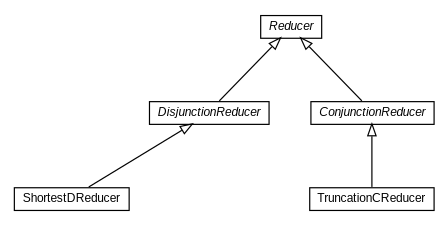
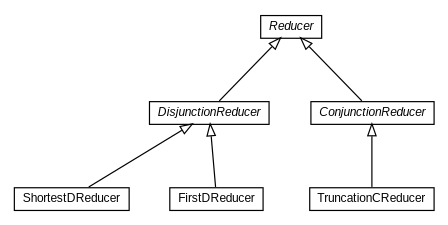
none -> (216, 199)
